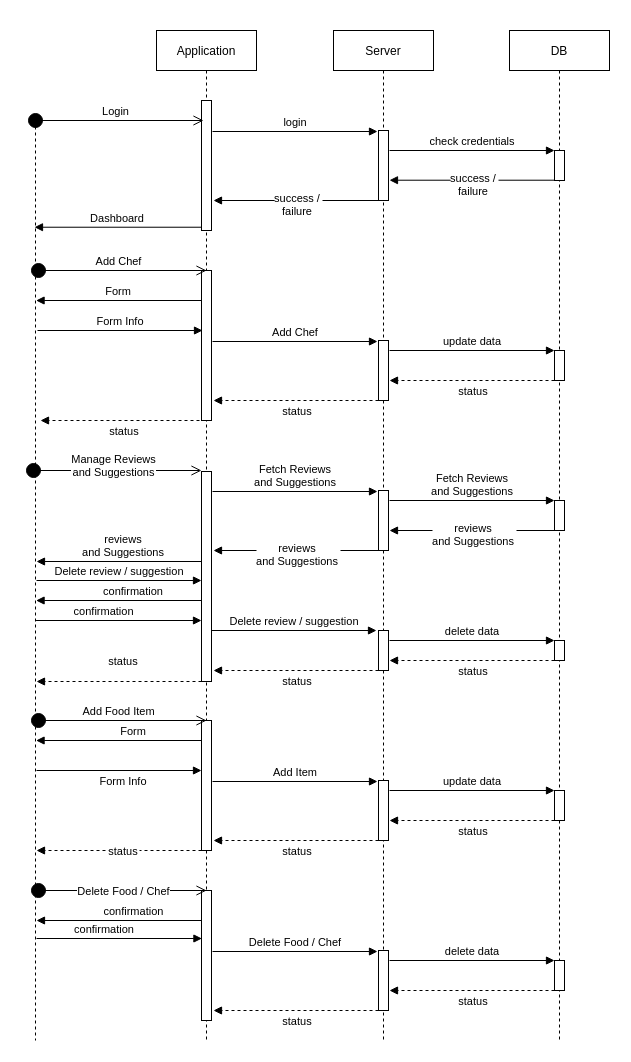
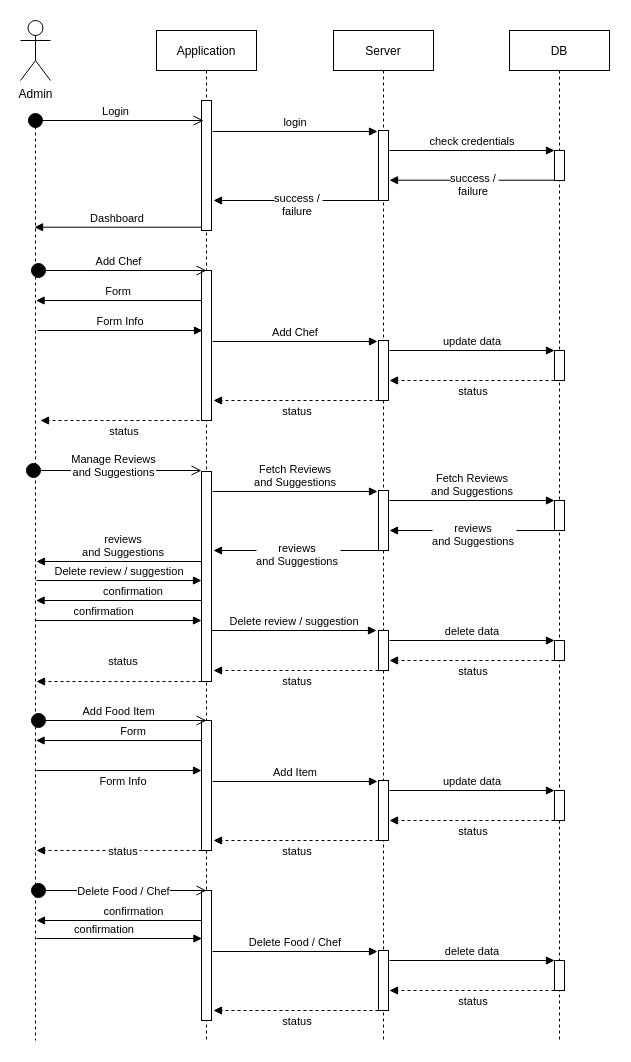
none -> (36, 51)
